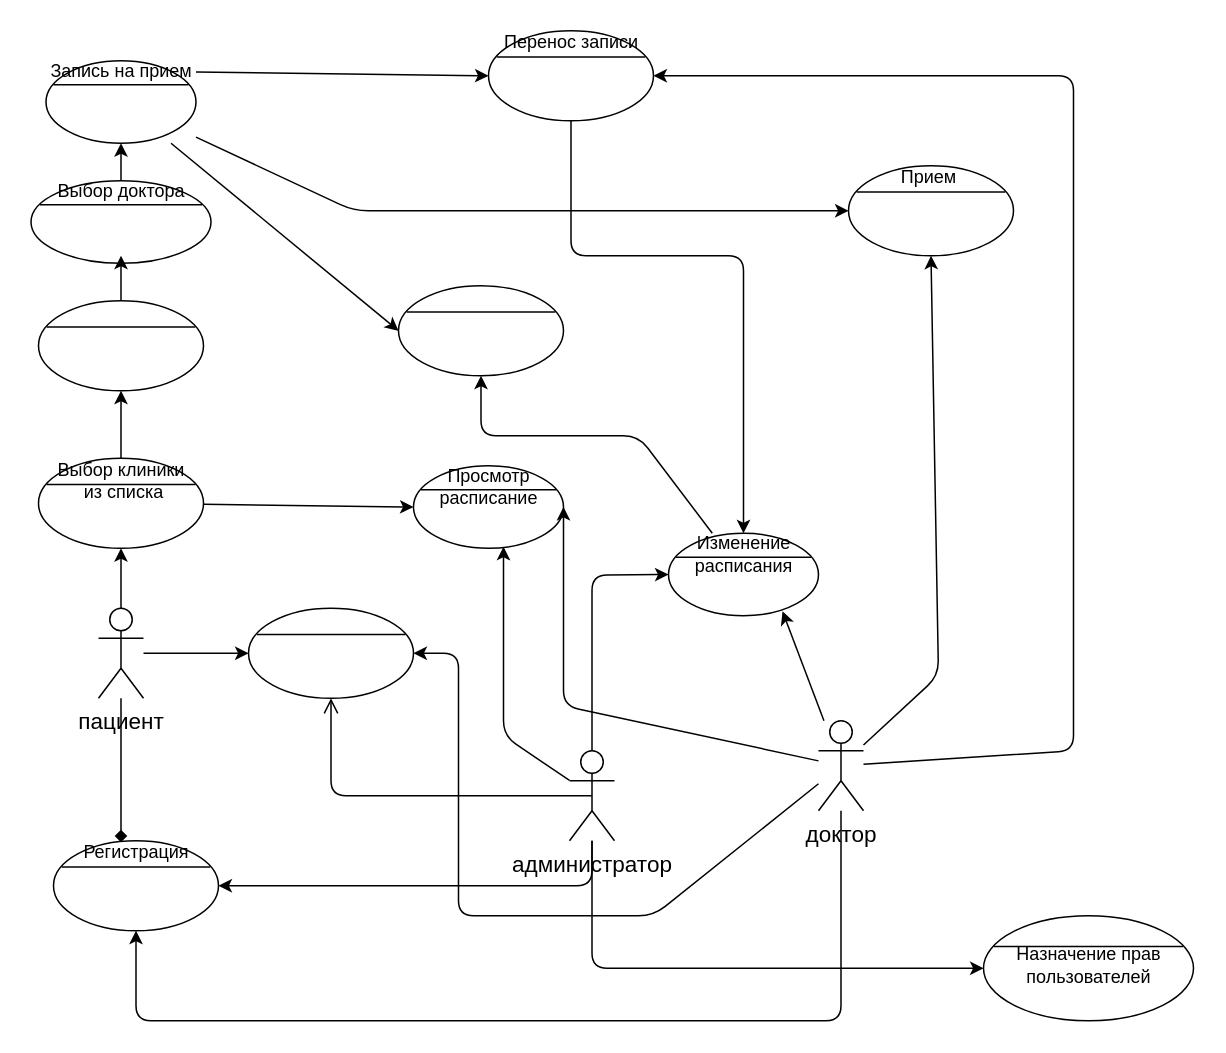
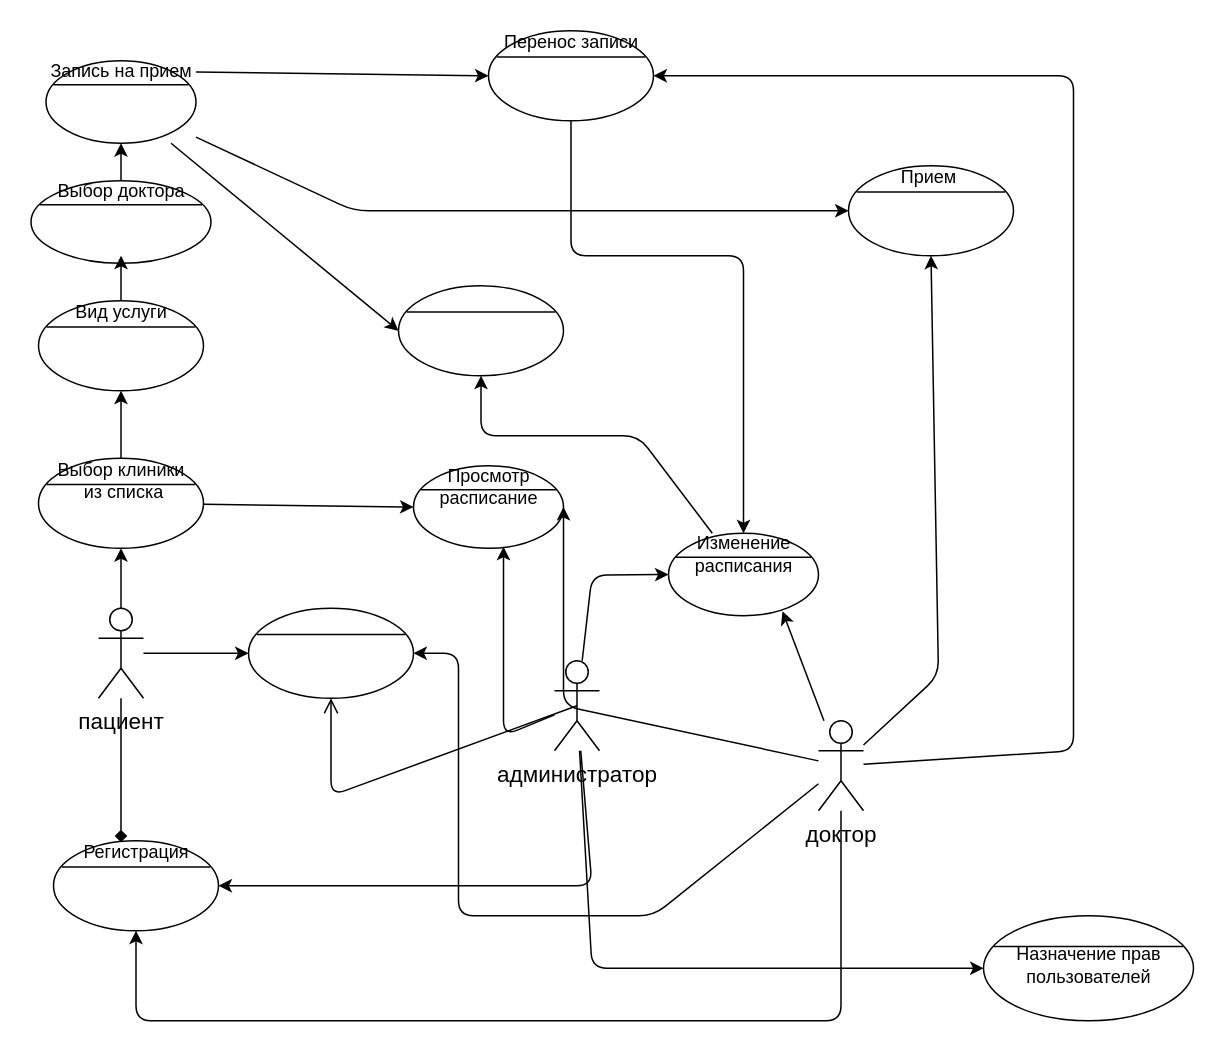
none -> (121, 312)
(592, 796) -> (577, 706)
